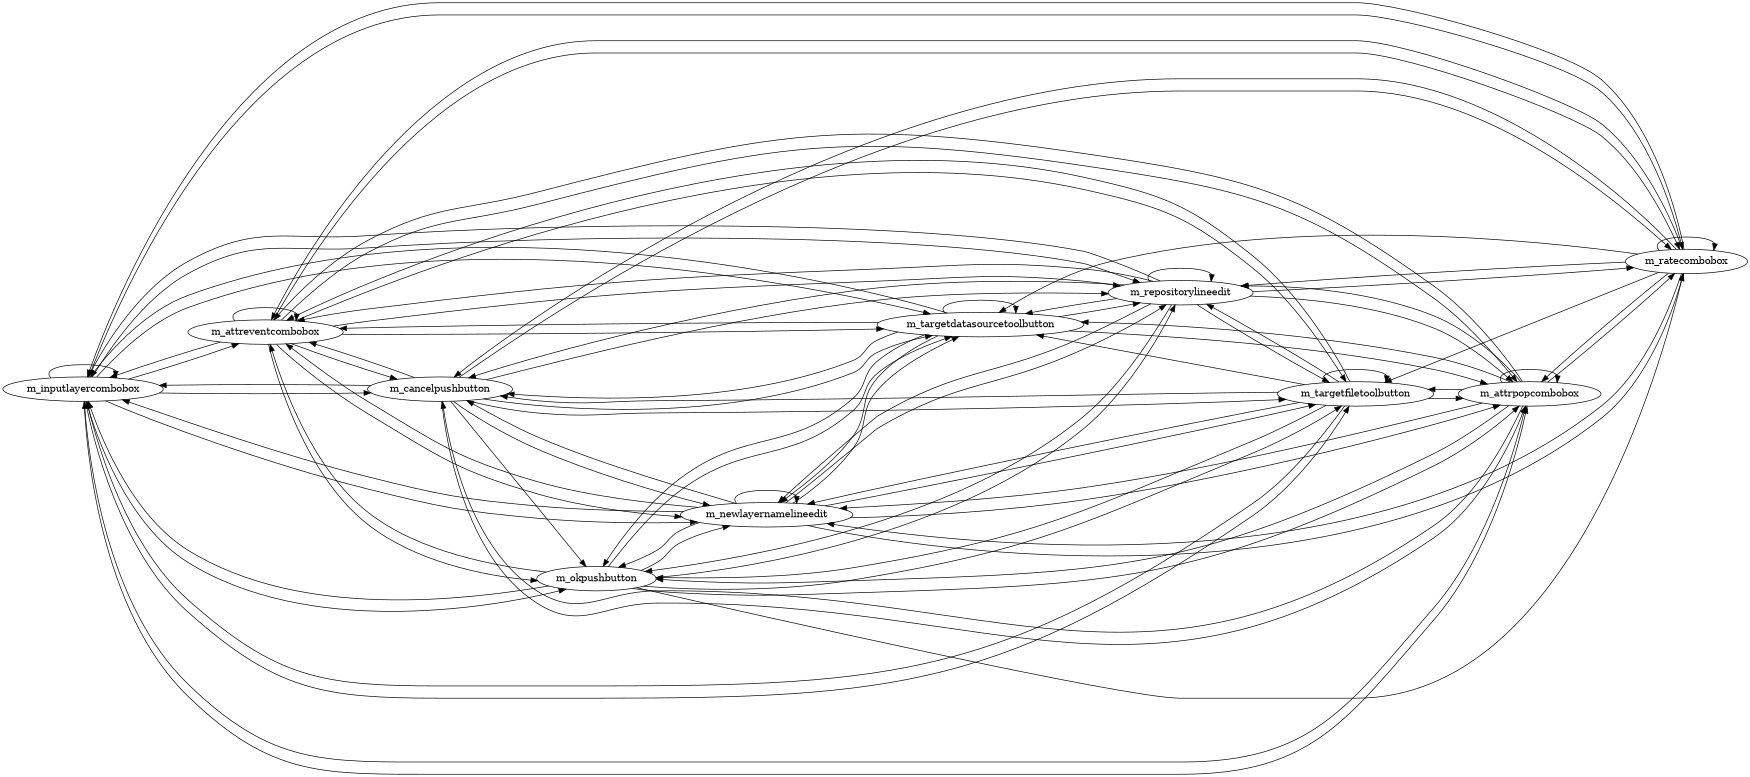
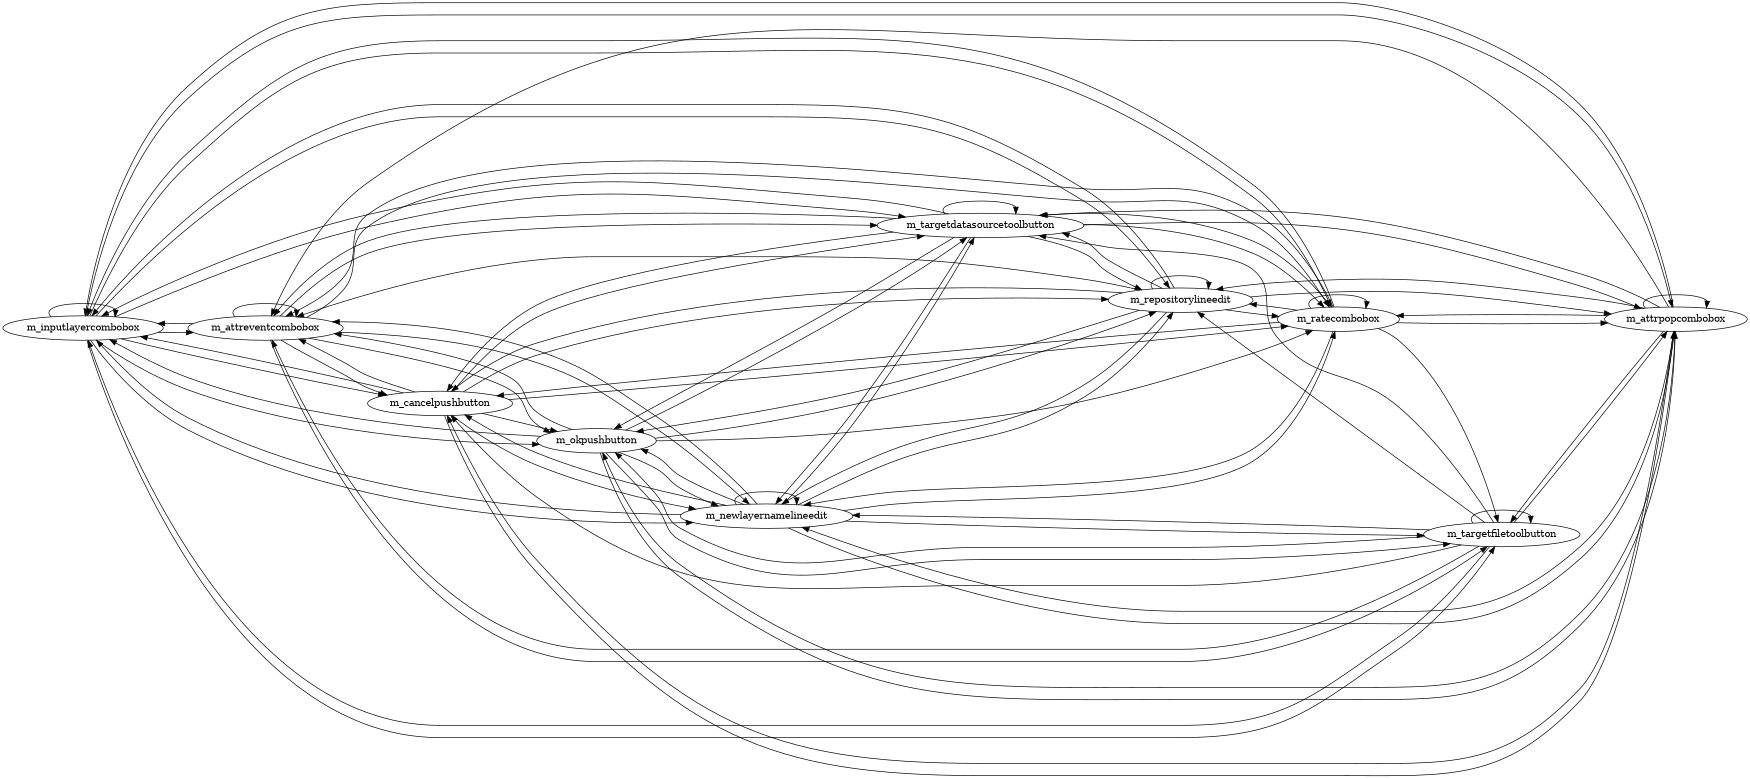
(910, 148) -> none
none -> (1210, 239)
(723, 288) -> none
(1253, 339) -> none
(873, 410) -> none
